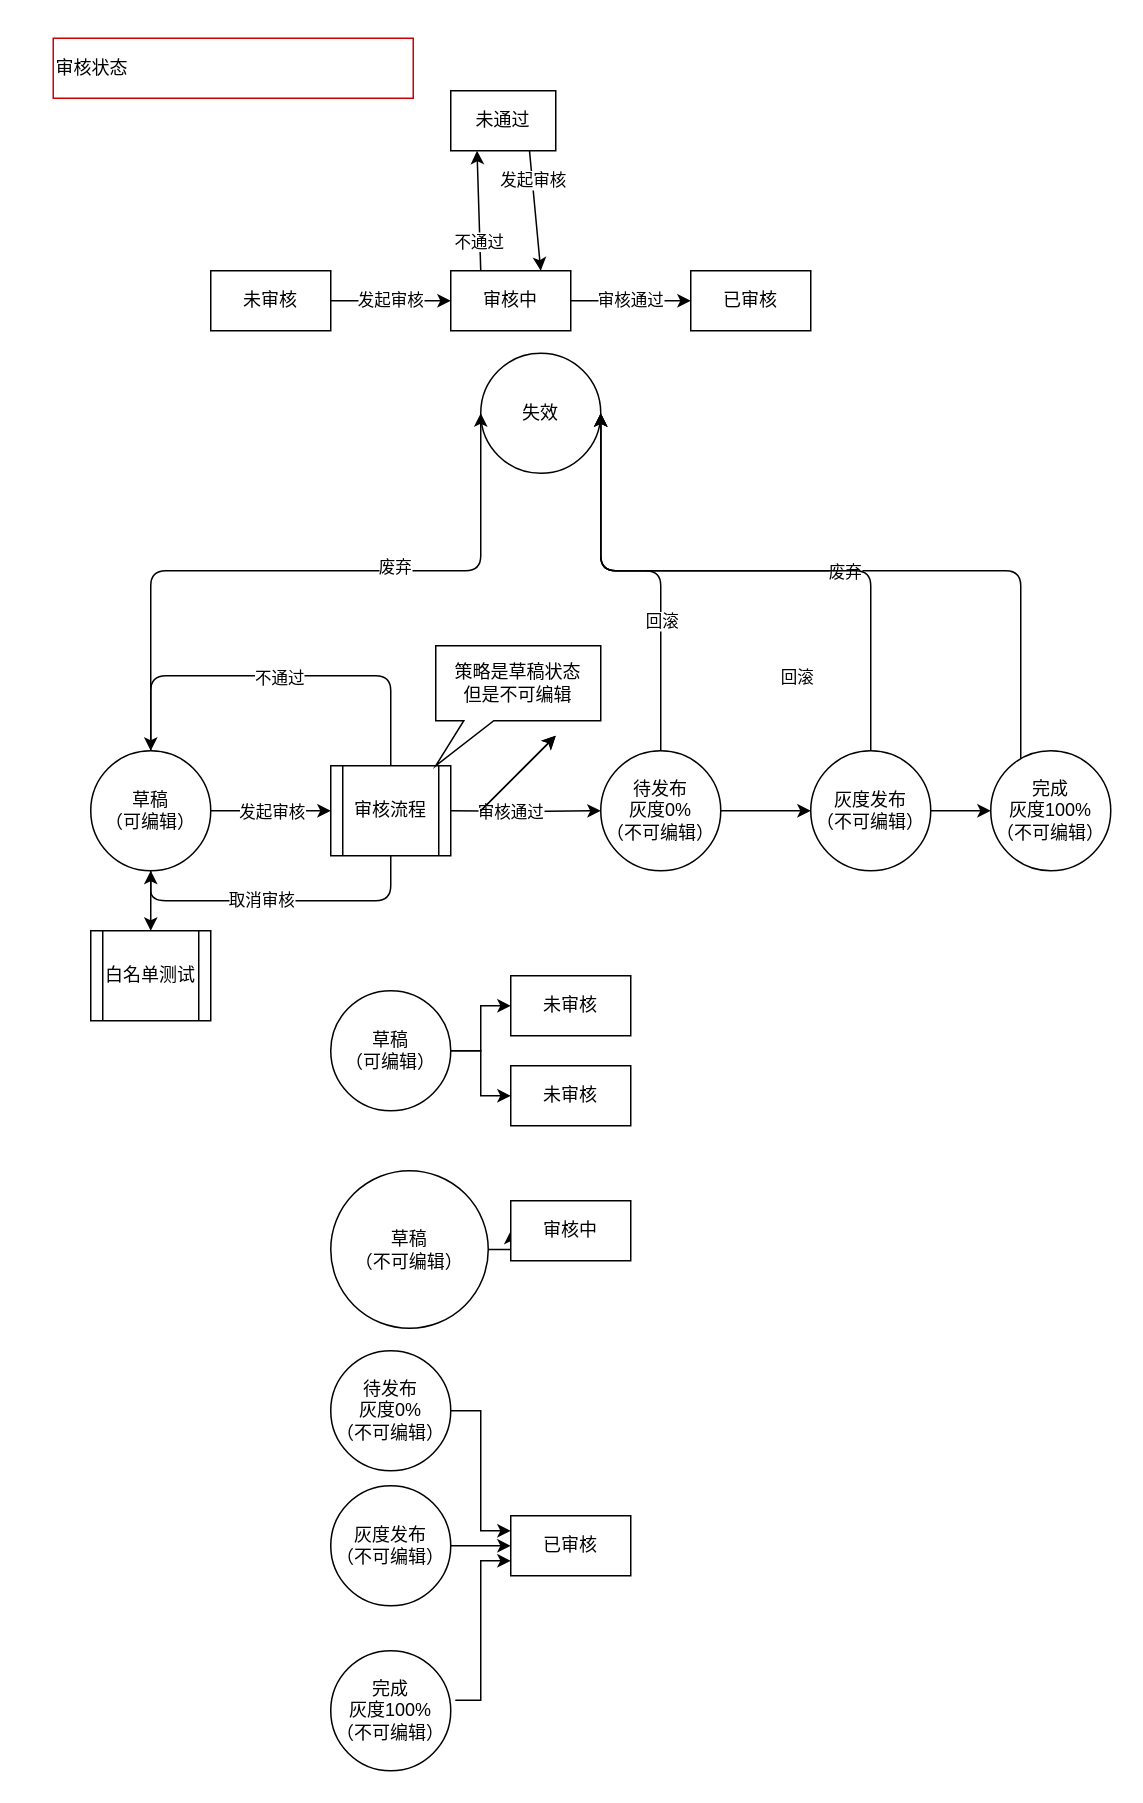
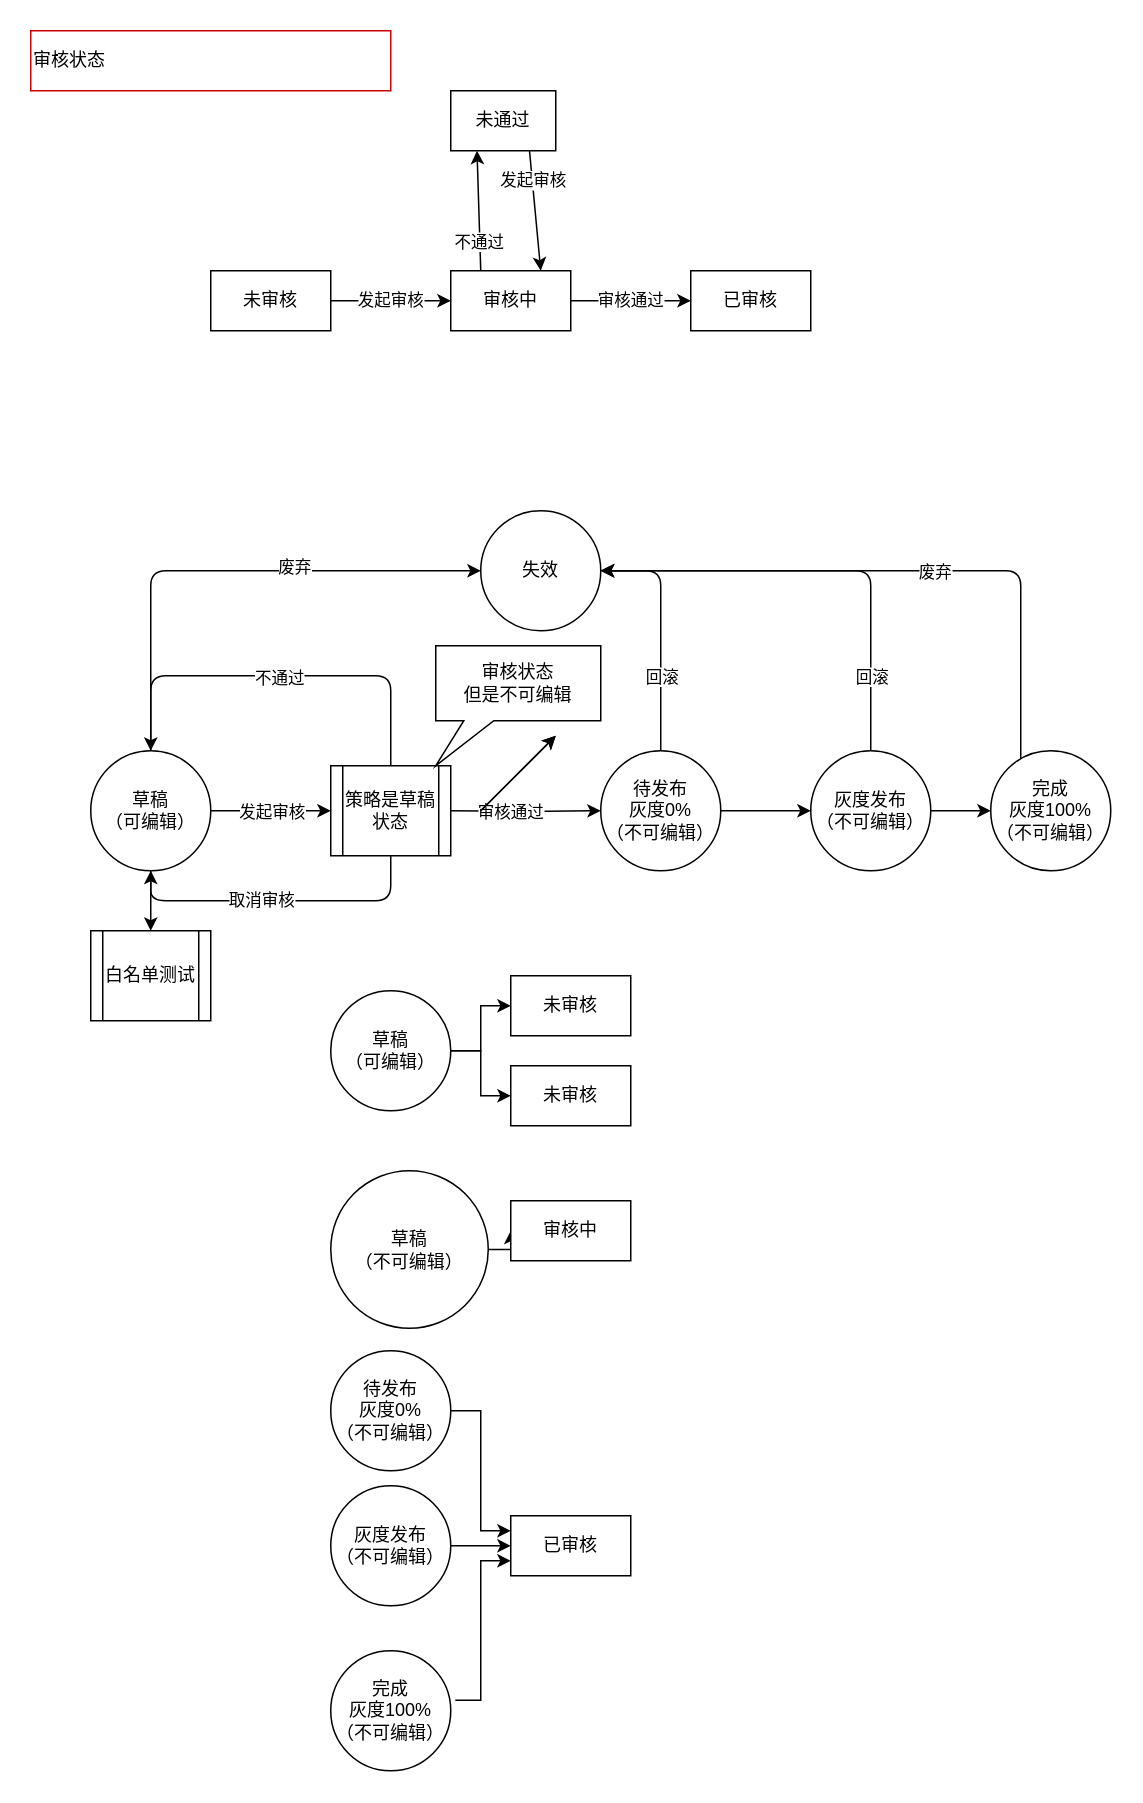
(233, 68) -> (211, 61)
(541, 413) -> (541, 571)
(518, 683) -> (518, 683)
(391, 811) -> (391, 811)
